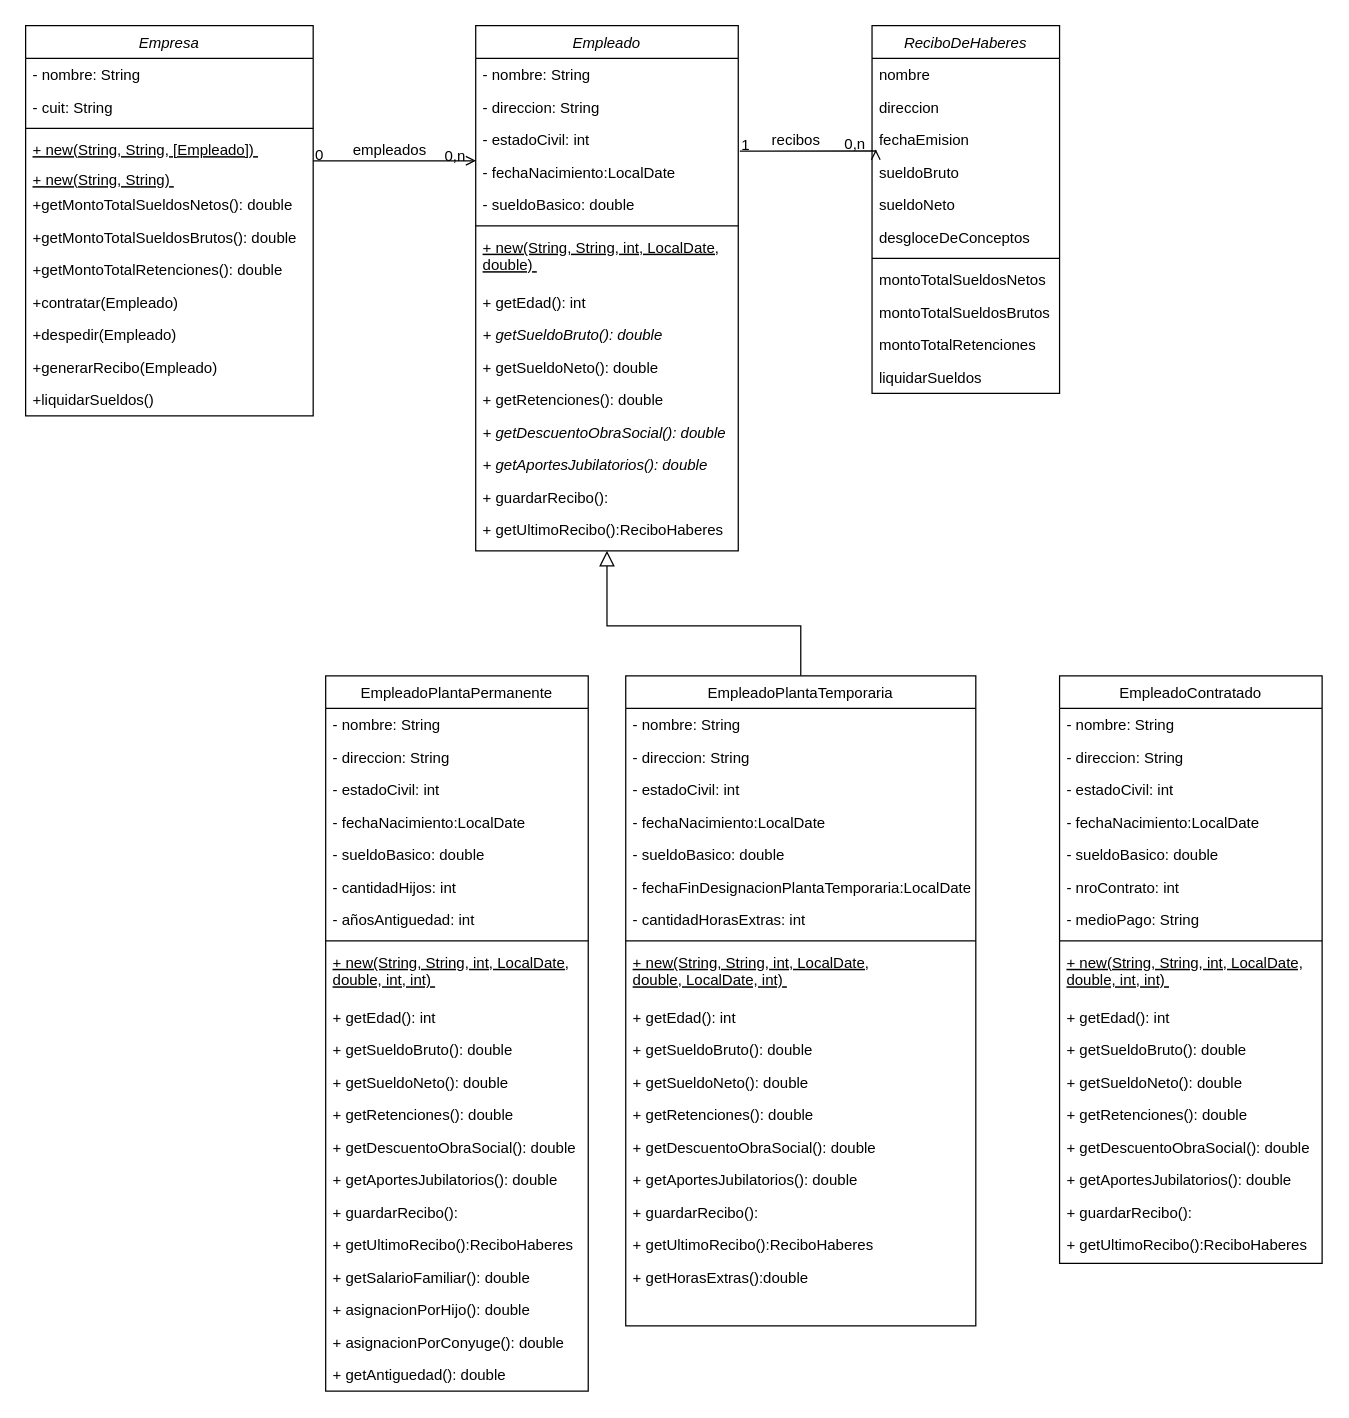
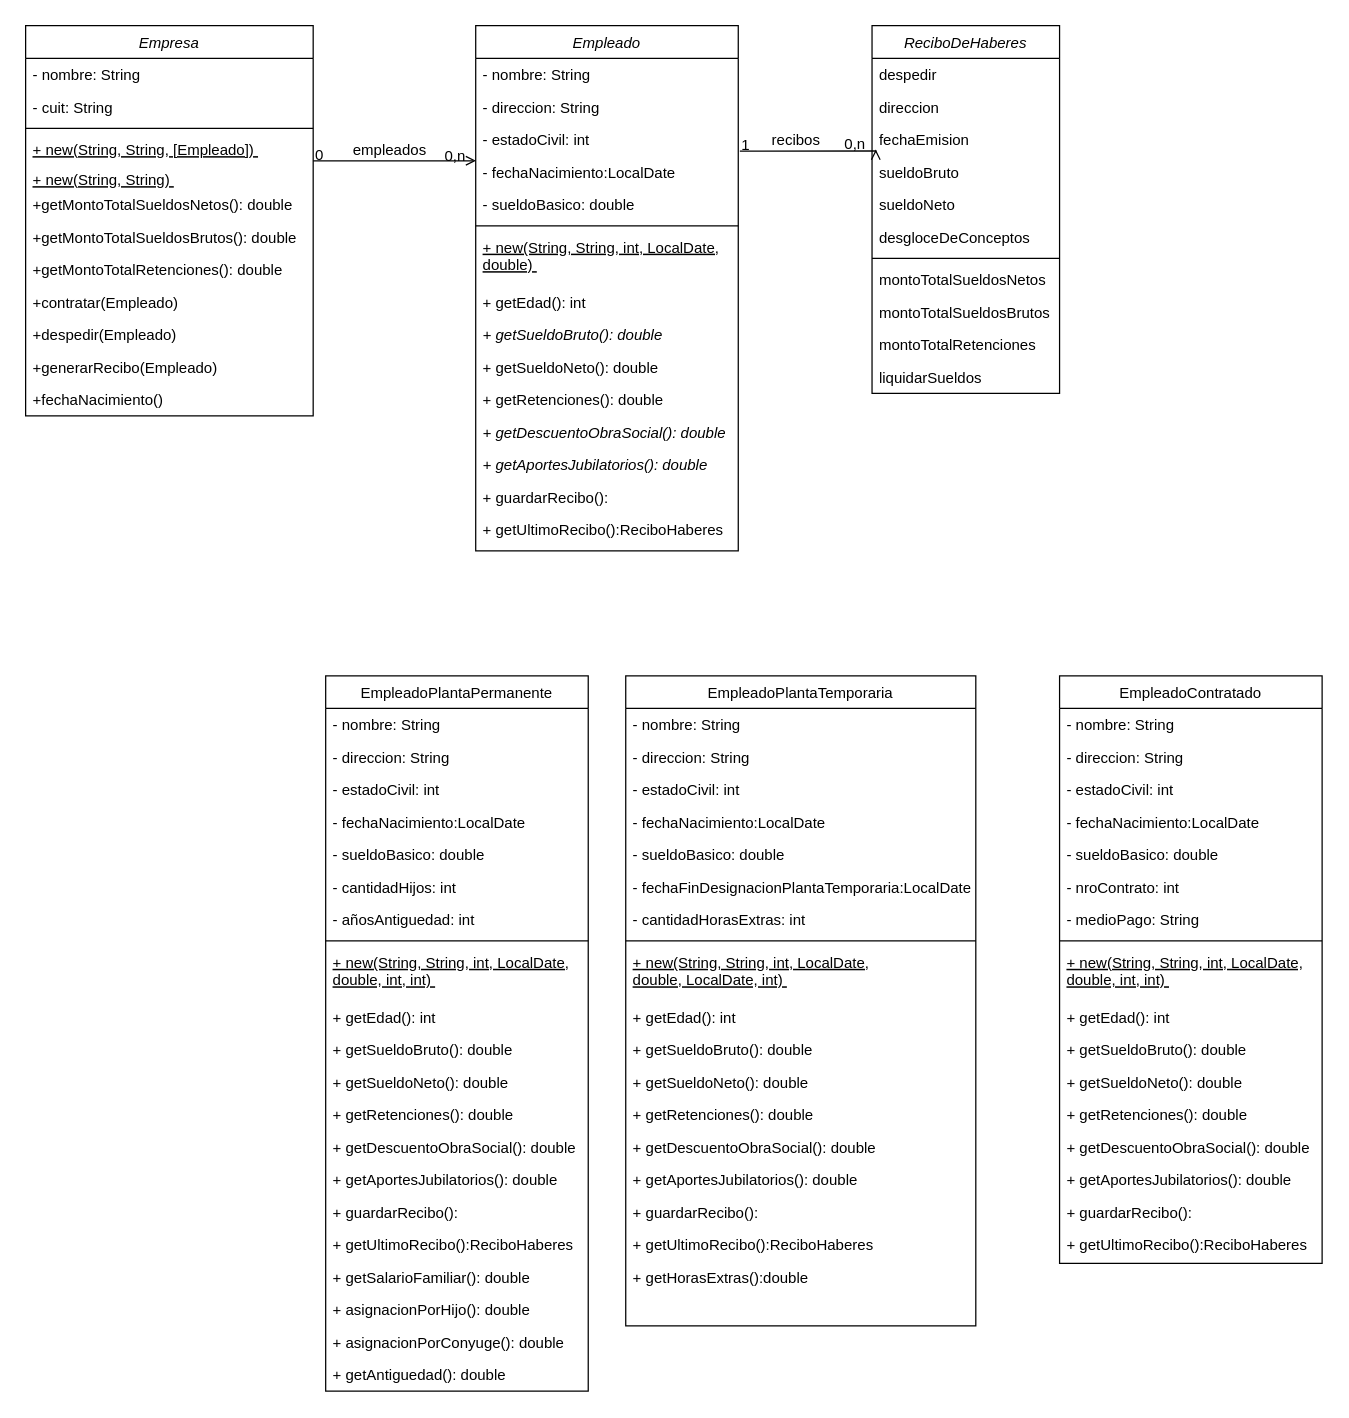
(904, 75) -> (910, 75)
(100, 400) -> (104, 400)
(699, 626) -> none
